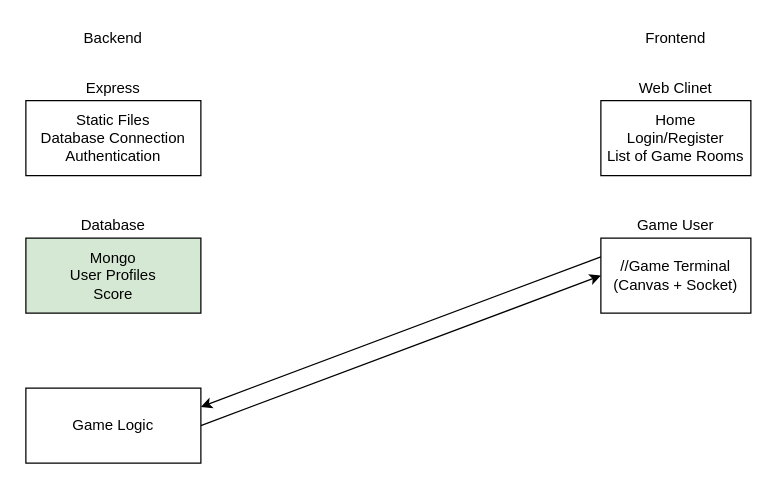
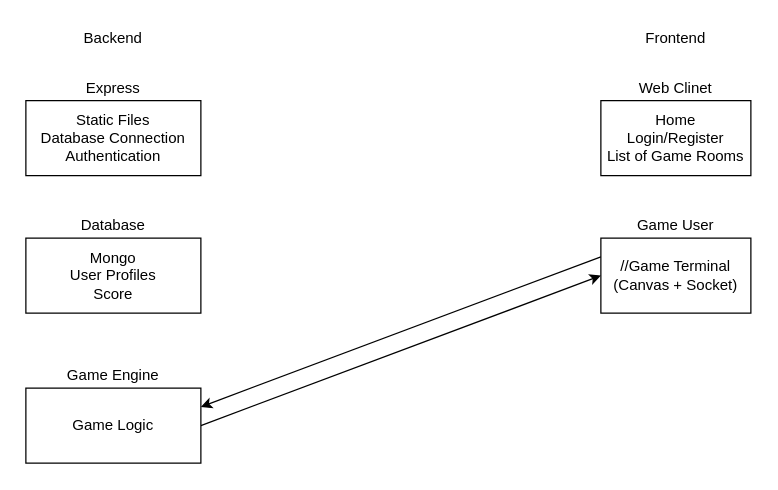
(113, 276) -> (113, 276)
none -> (113, 376)
